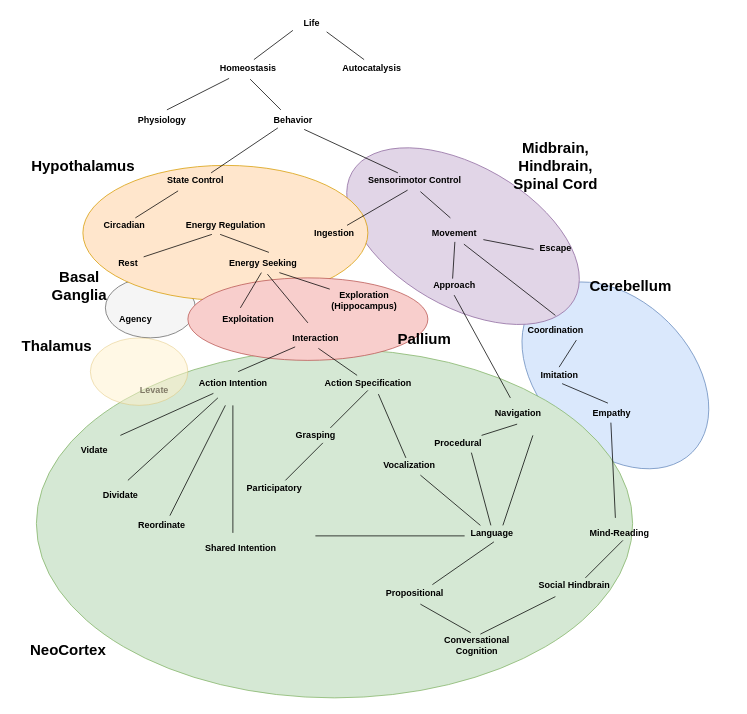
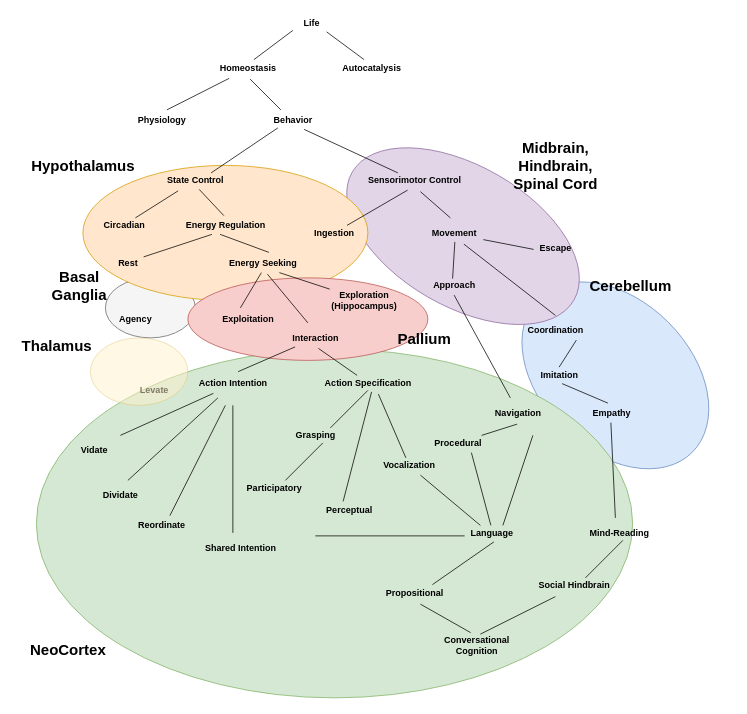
none -> (212, 203)
none -> (357, 447)
none -> (349, 510)
